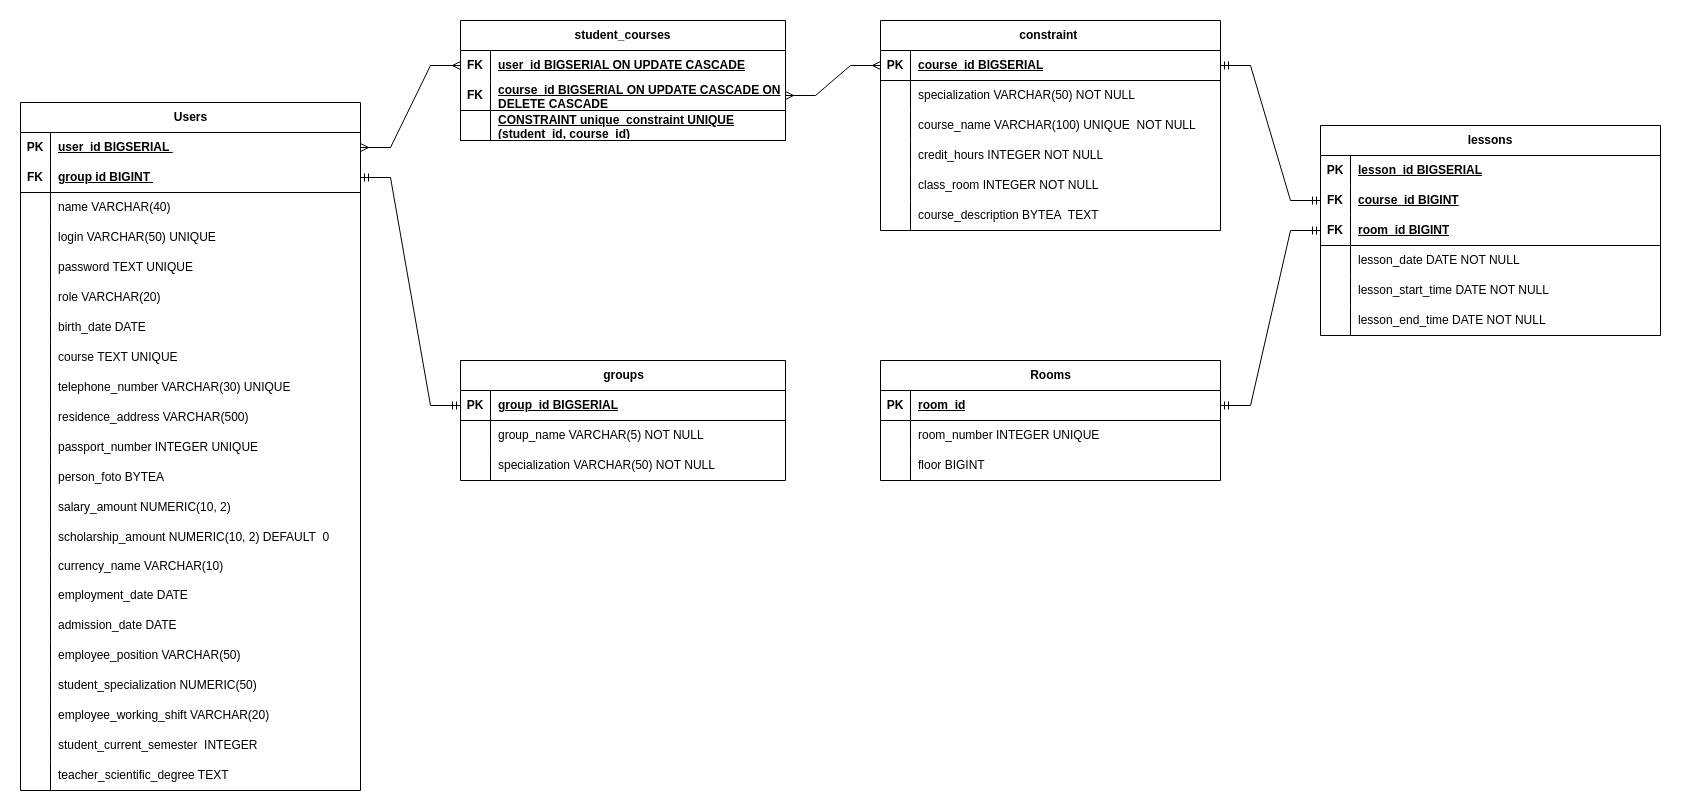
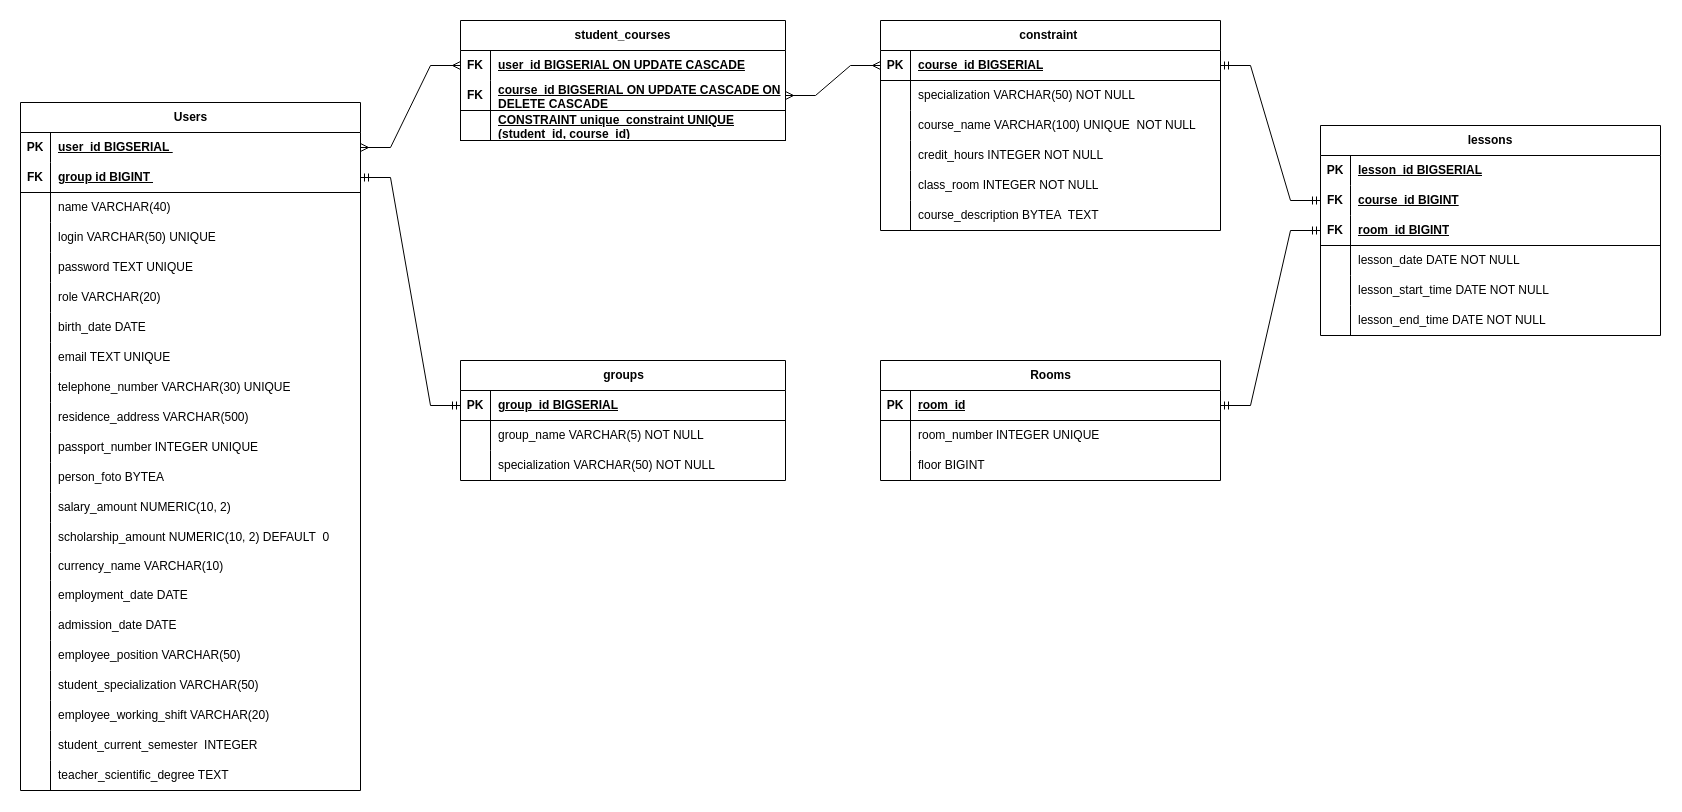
(116, 358) -> (109, 358)
(165, 686) -> (165, 686)
